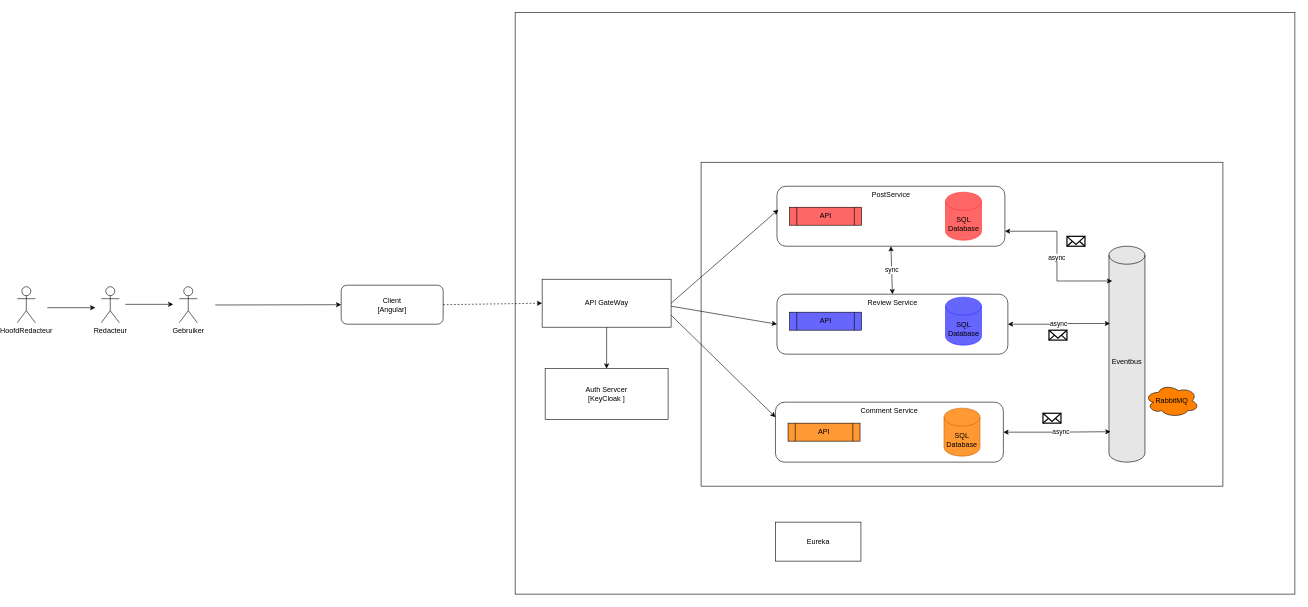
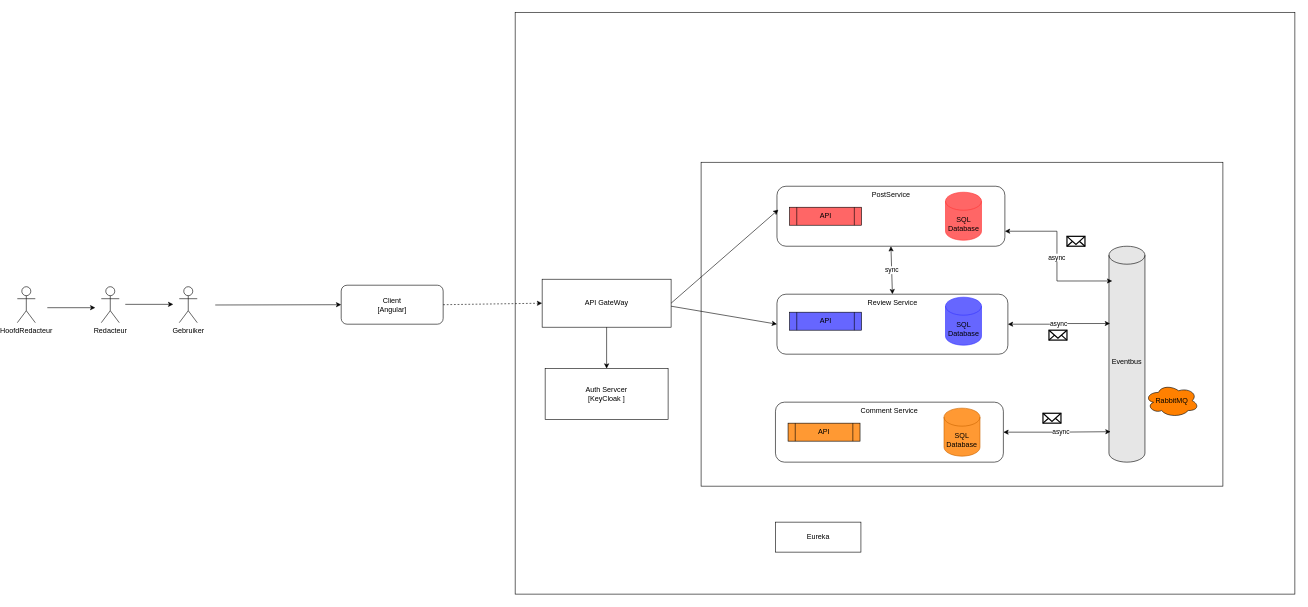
(763, 405) -> none
(818, 542) -> (818, 537)
